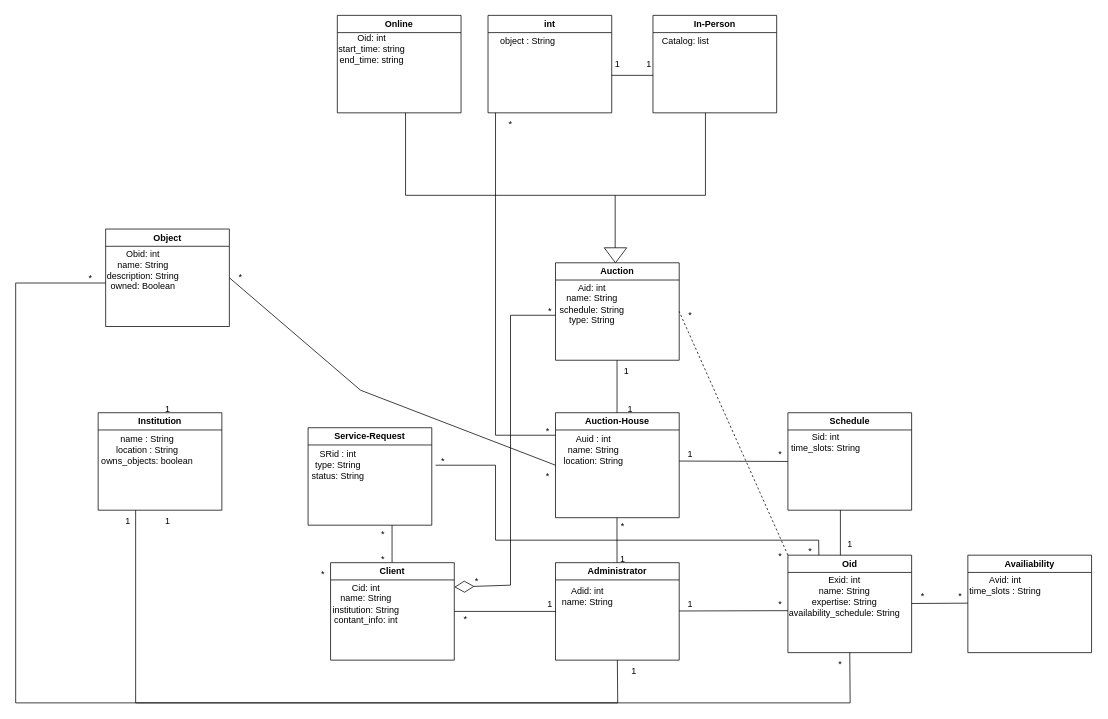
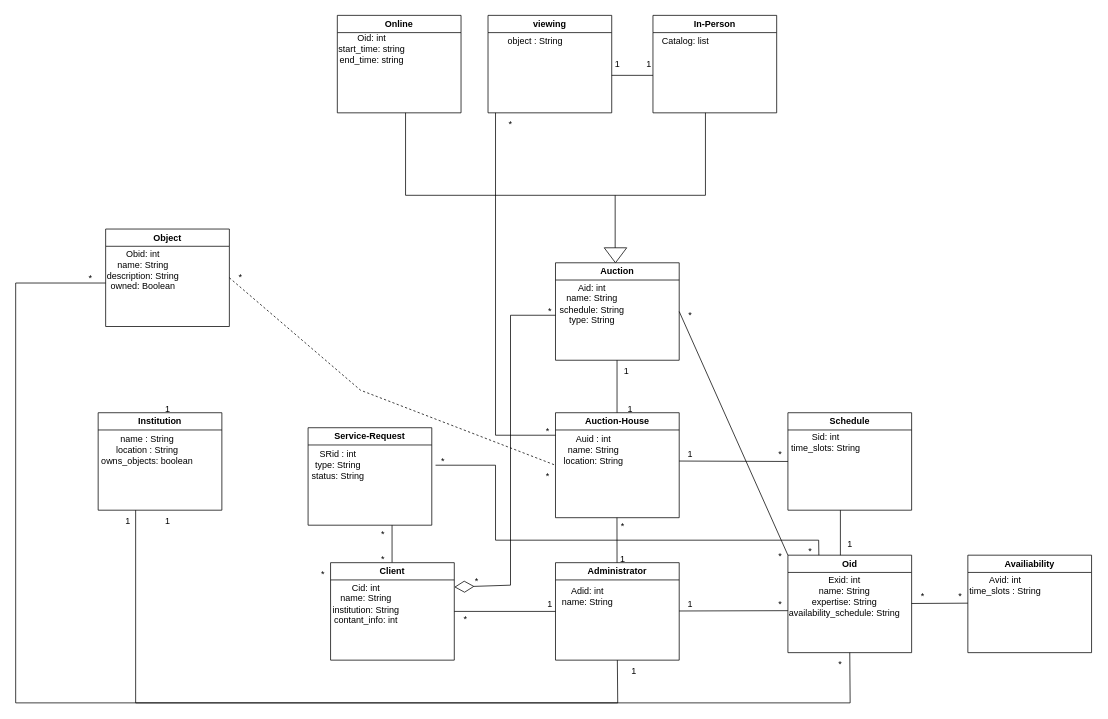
(550, 24) -> (550, 24)
(528, 42) -> (535, 42)
(376, 397) -> (376, 397)
(734, 435) -> (734, 435)
